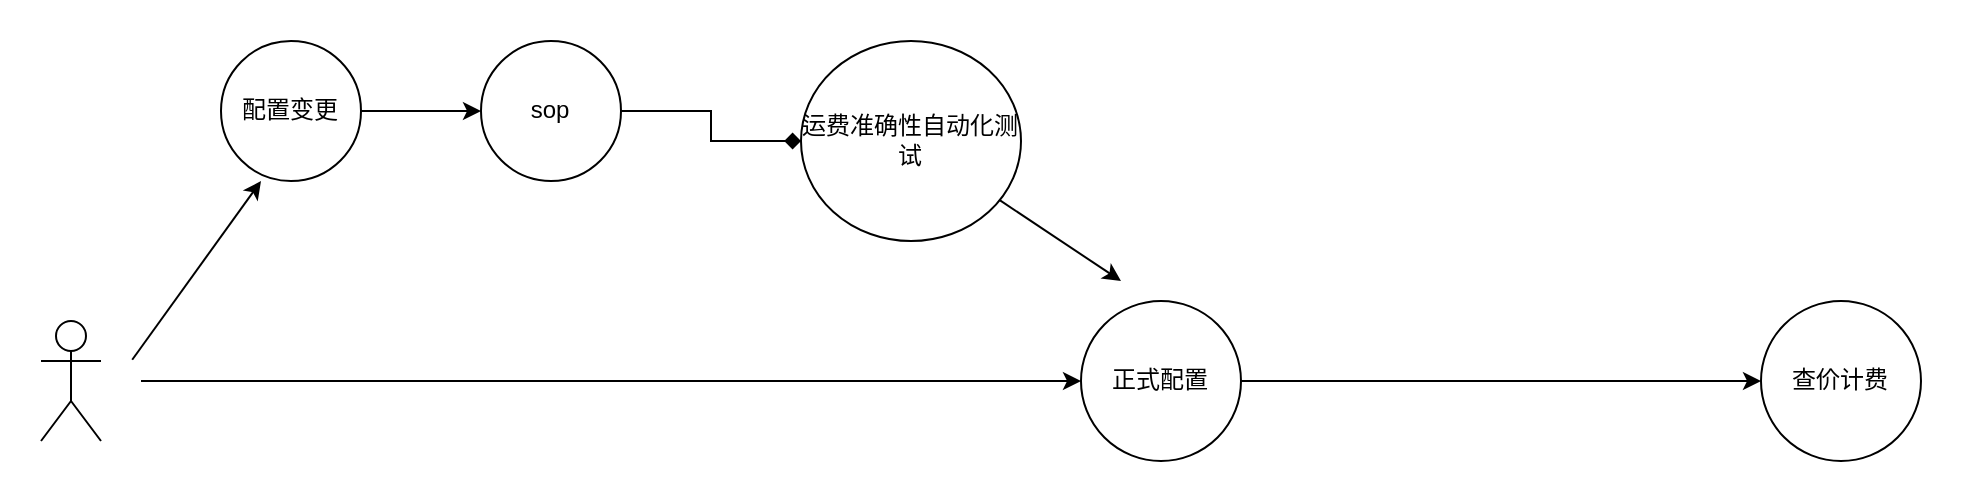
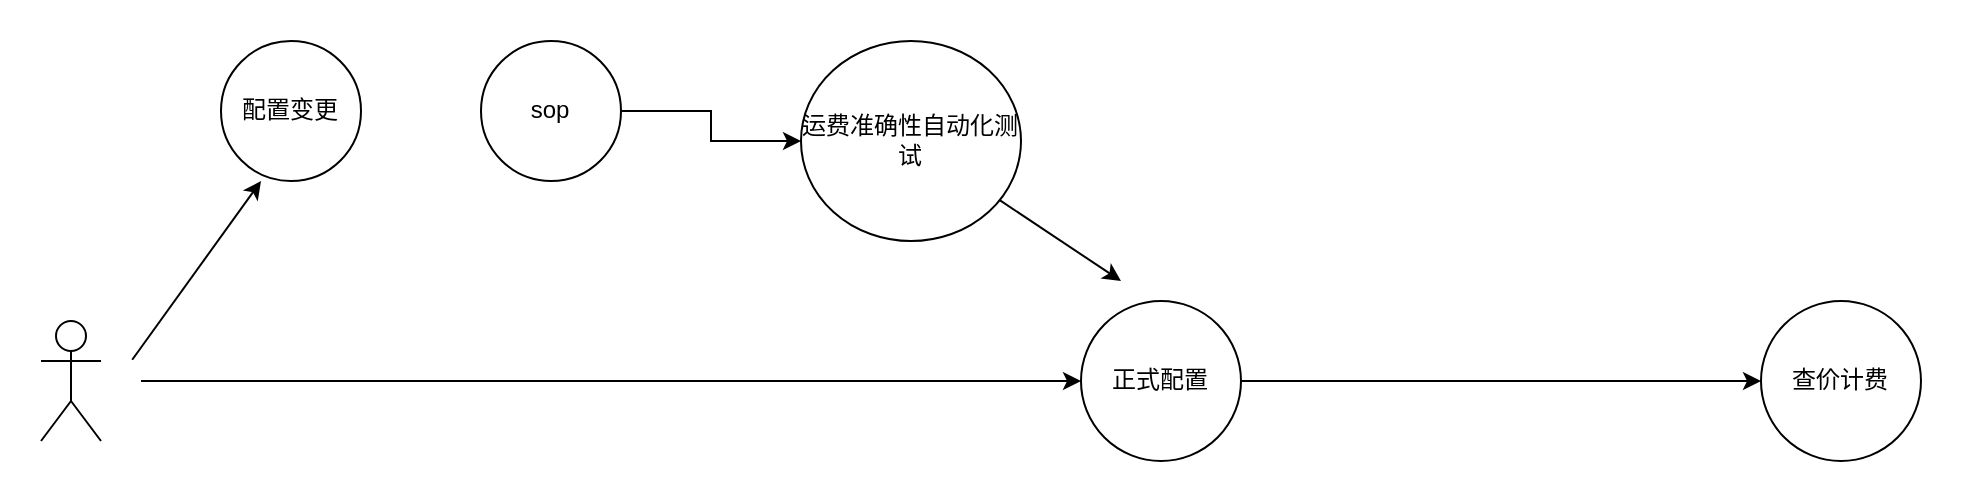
(414, 111) -> none
(784, 141) -> (785, 141)
